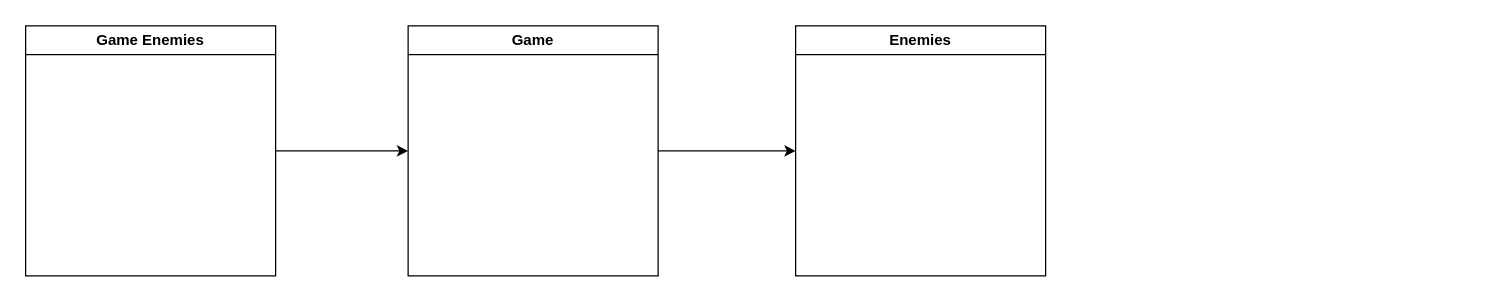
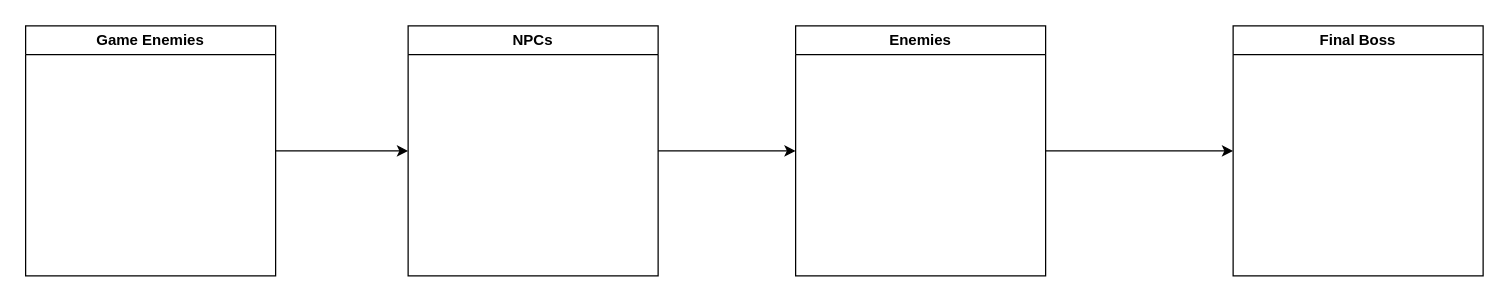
(533, 41) -> (533, 41)
none -> (1136, 151)
none -> (1358, 151)
